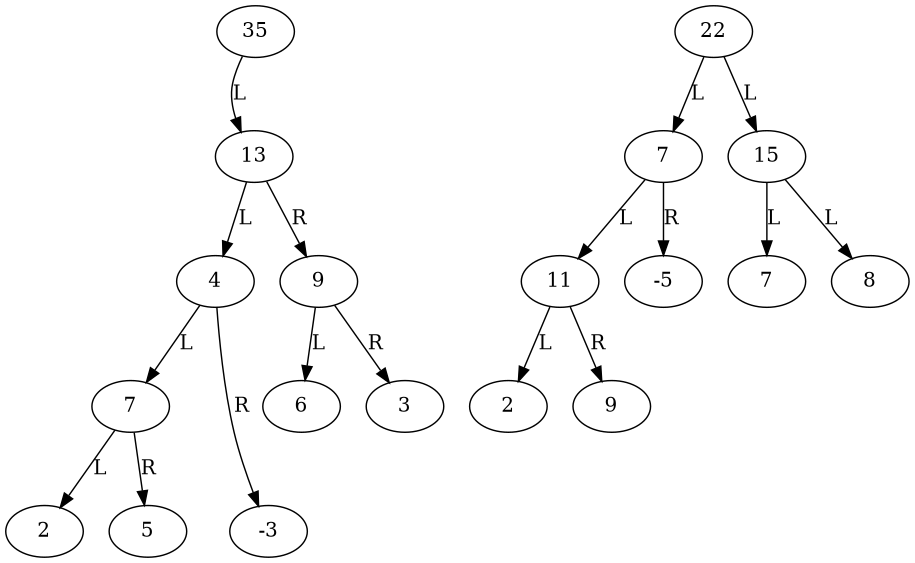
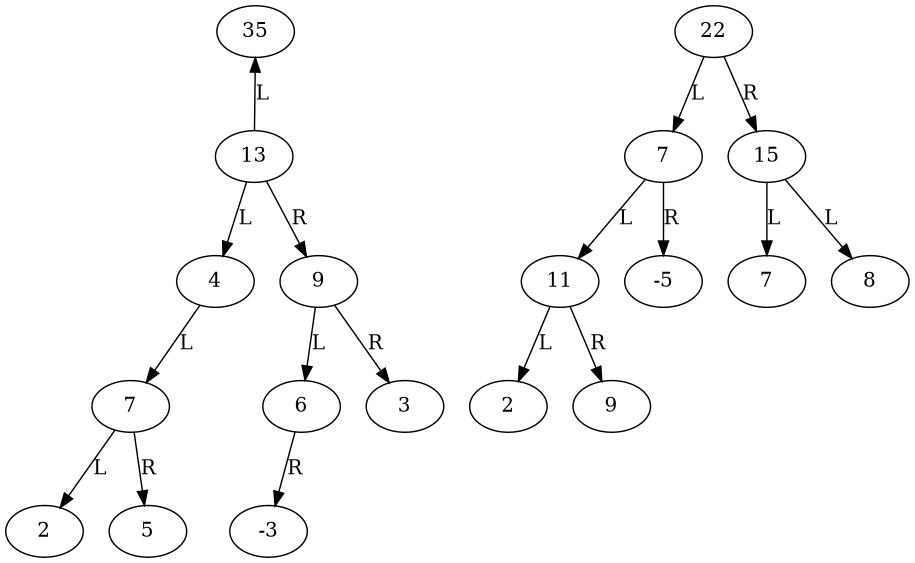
(232, 87) -> (255, 101)
(750, 94) -> (750, 94)
(228, 402) -> (287, 462)
